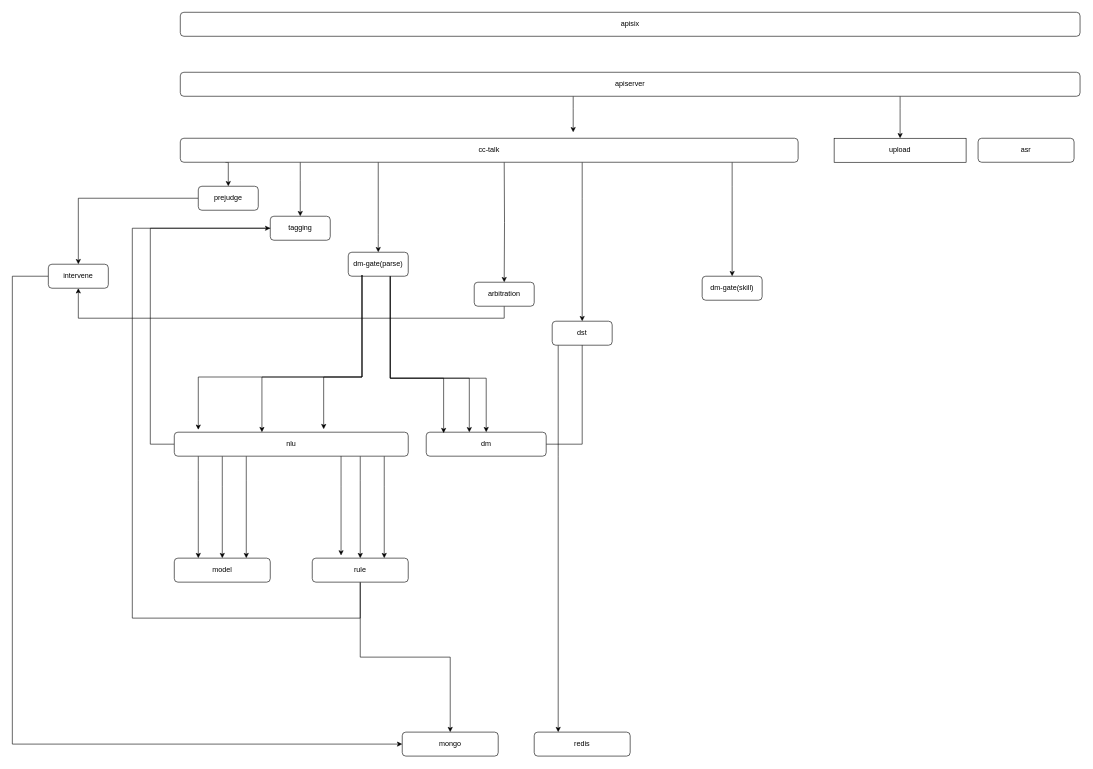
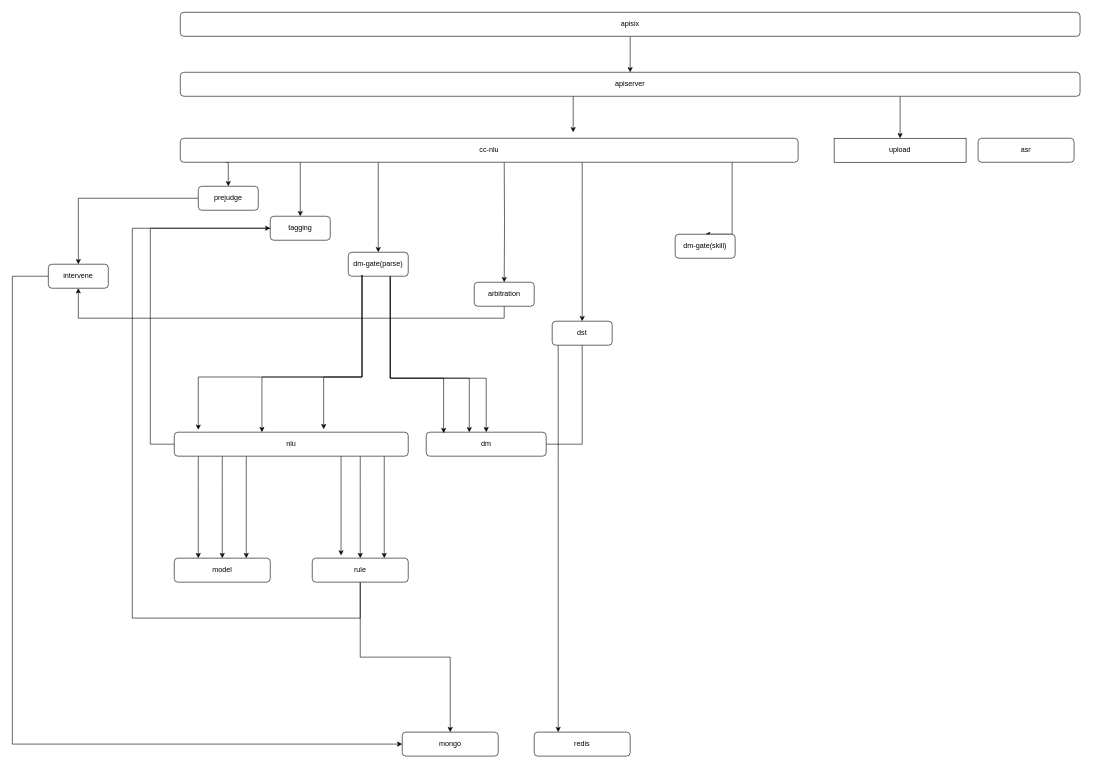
none -> (630, 66)
(489, 150) -> (489, 150)
(732, 288) -> (705, 246)
